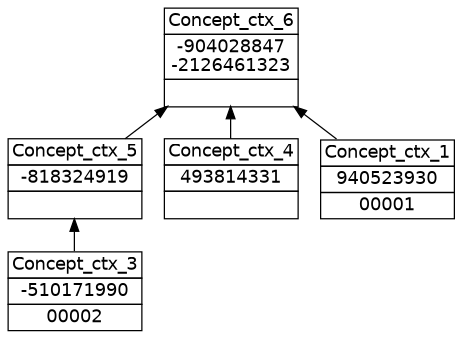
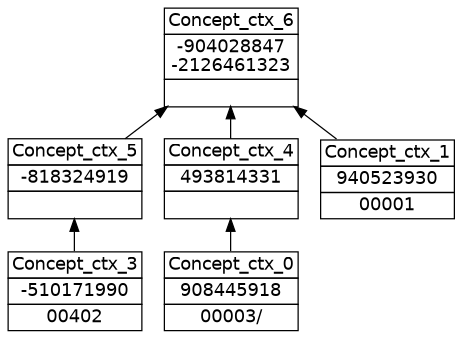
none -> (231, 291)
(75, 317) -> (75, 317)
